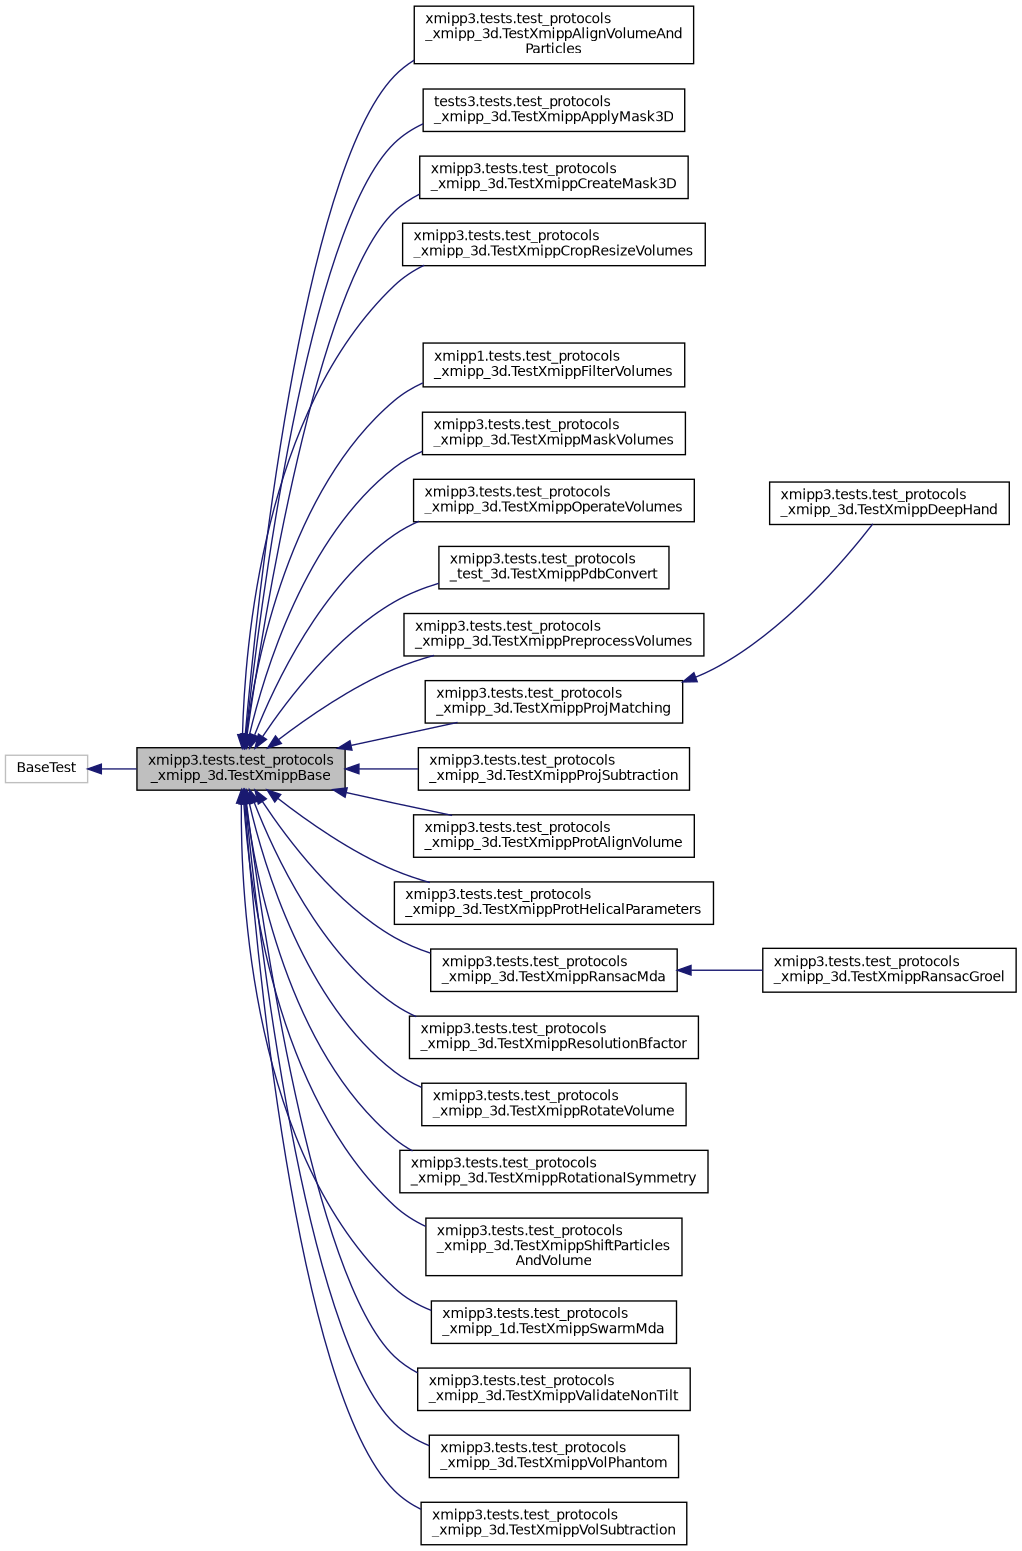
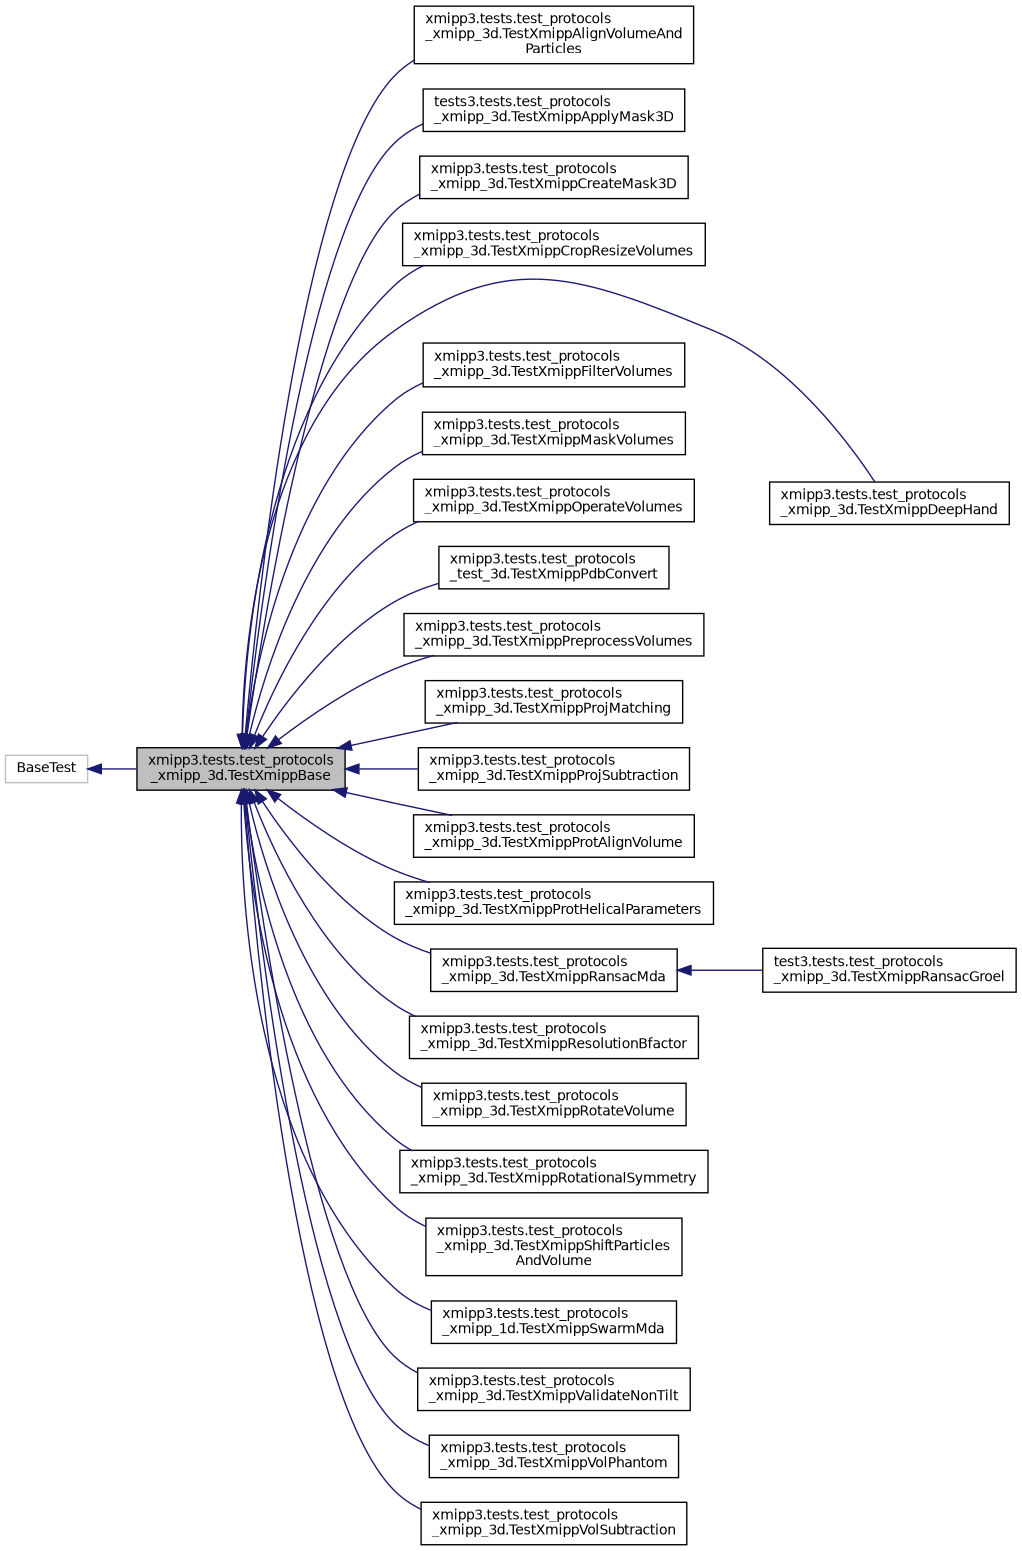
(554, 365) -> (554, 365)
(793, 611) -> (445, 301)
(889, 970) -> (889, 970)
